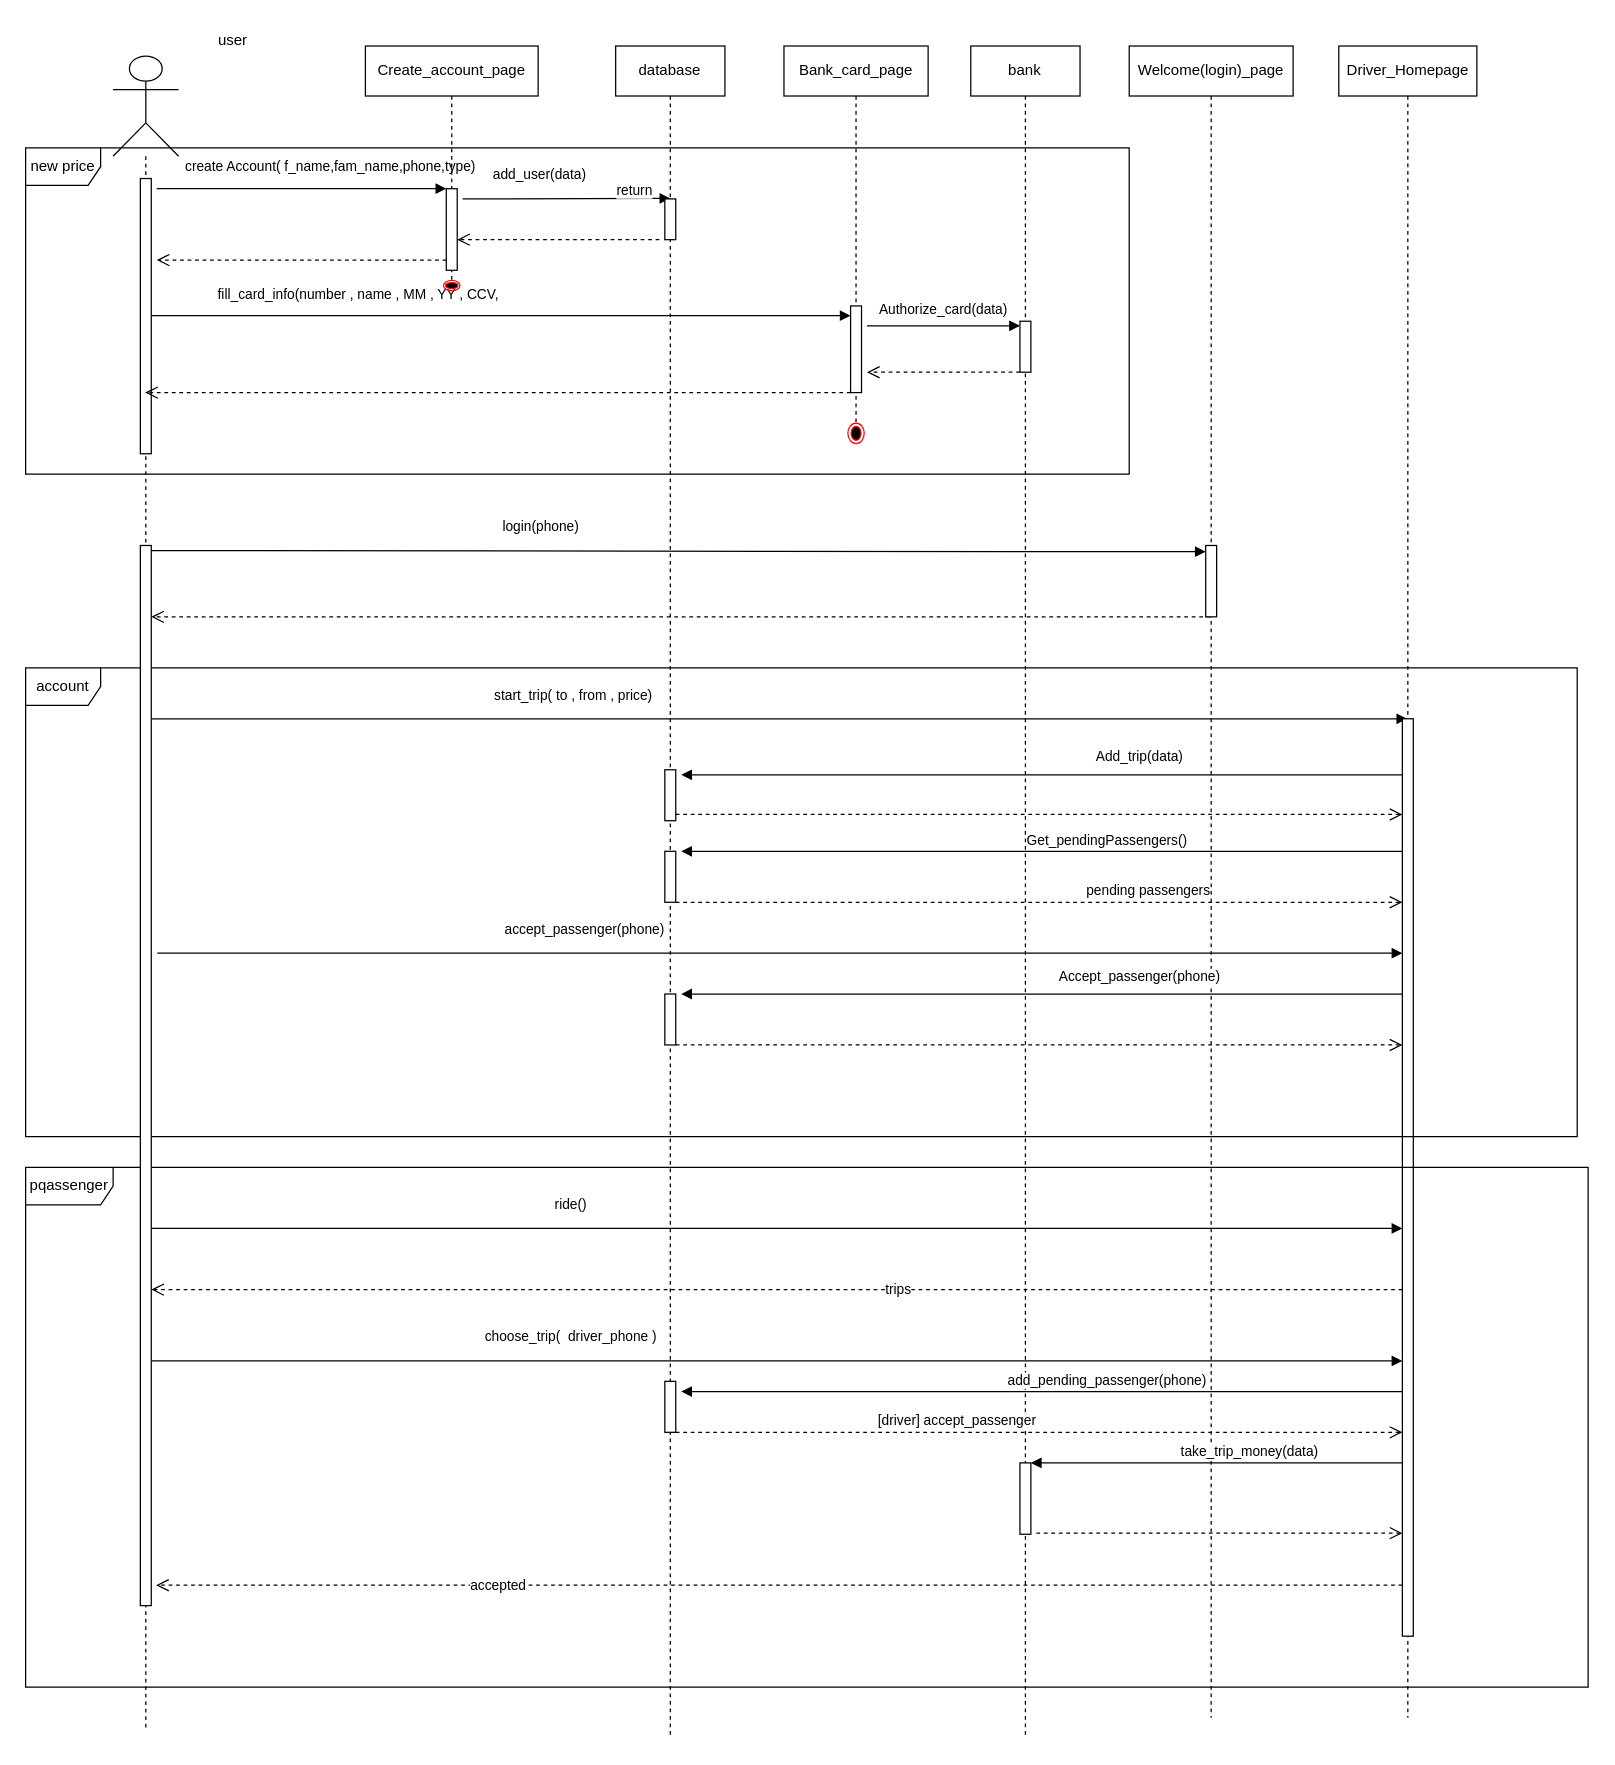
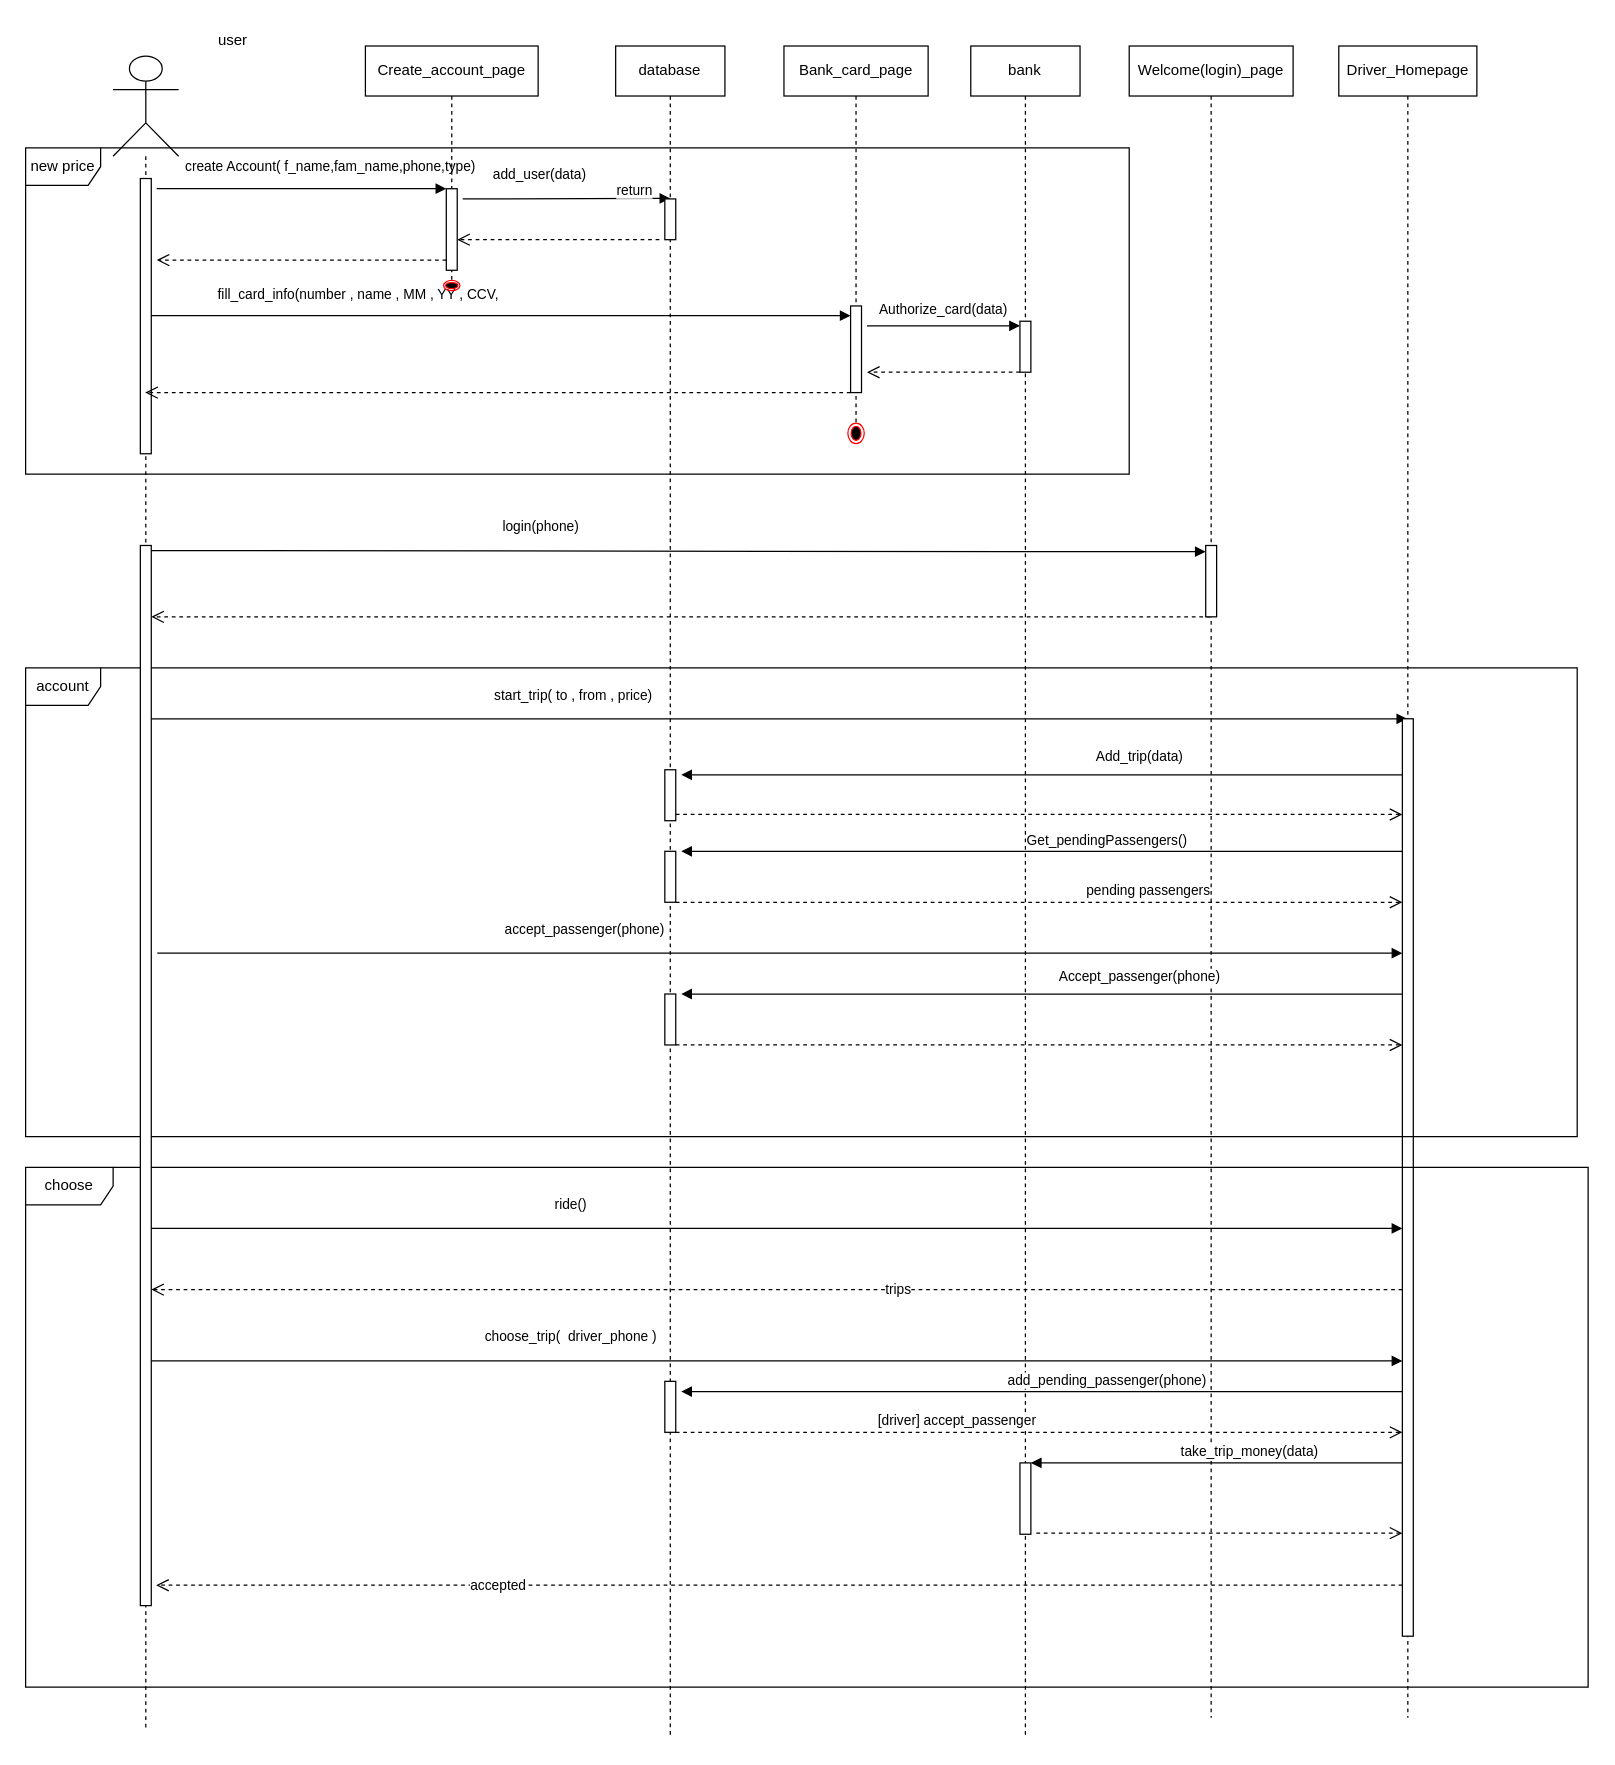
(69, 1186) -> (69, 1186)
